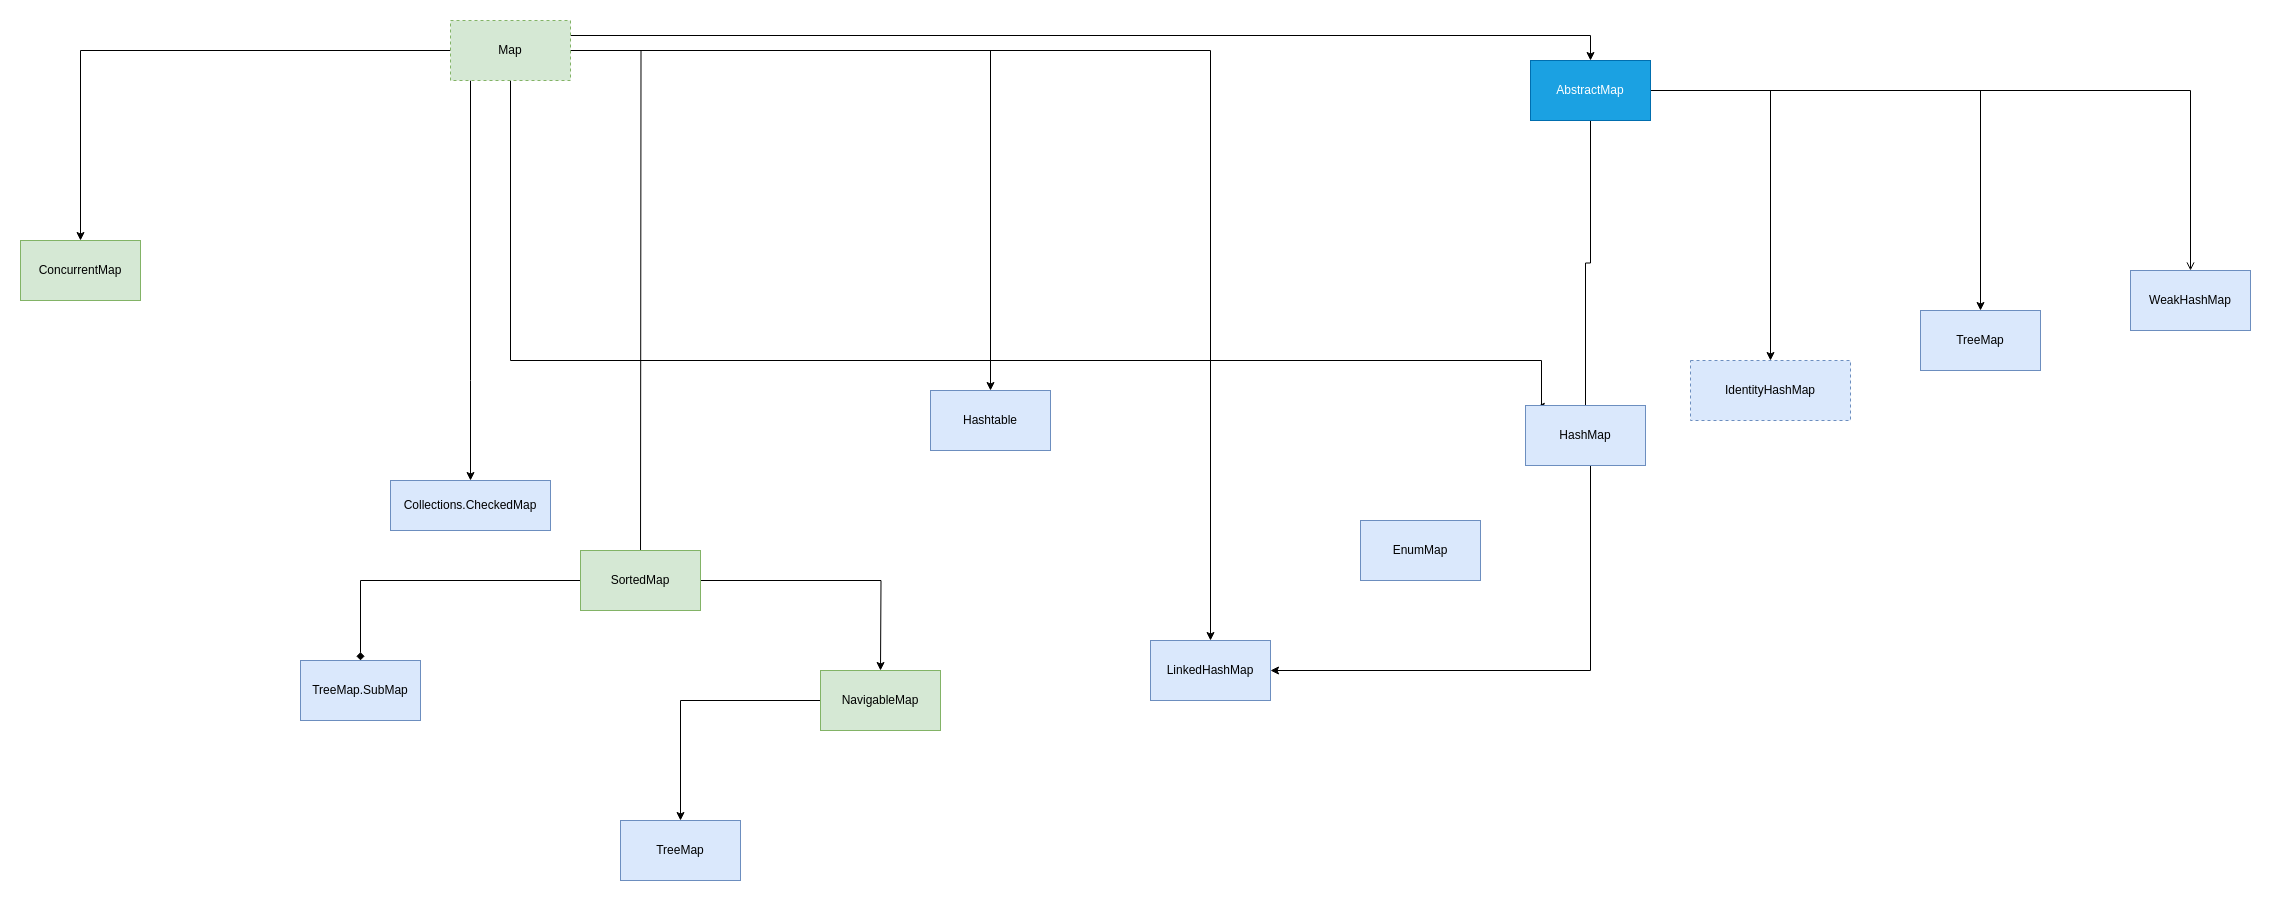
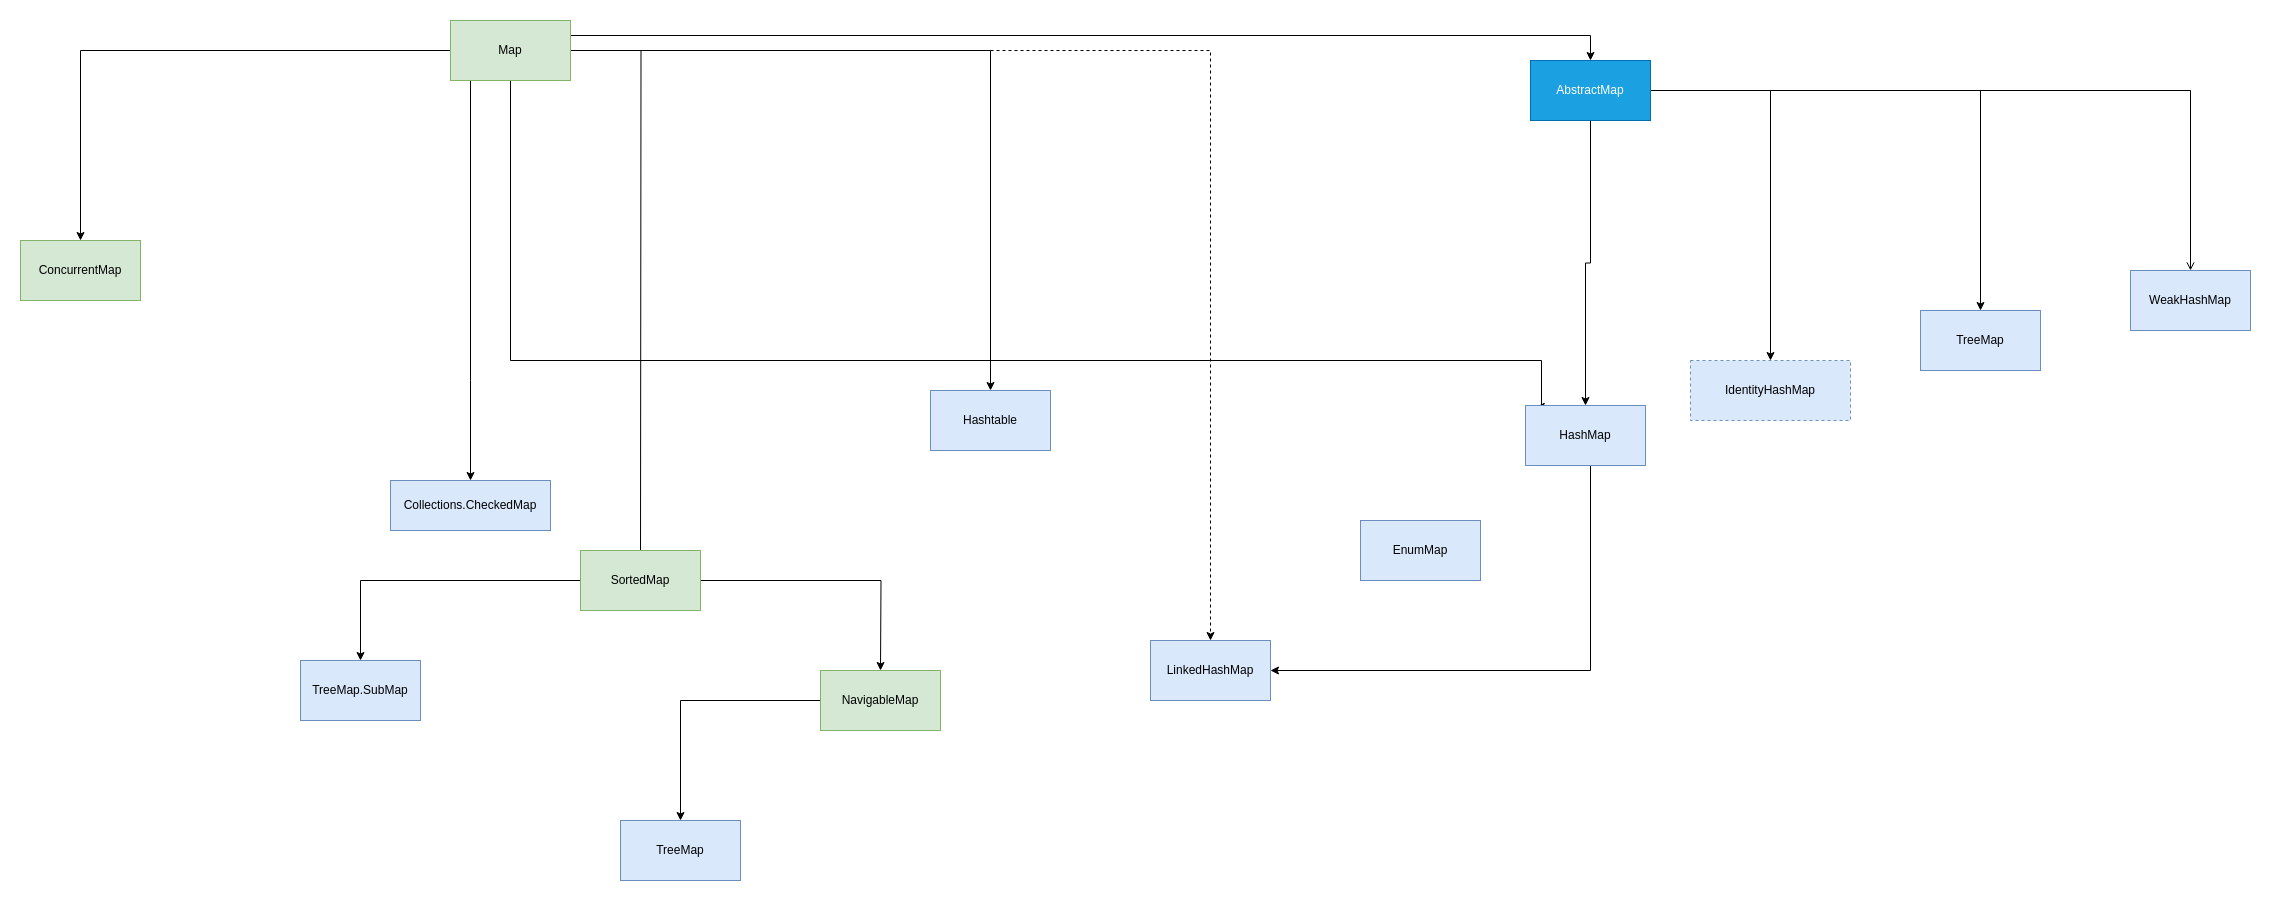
(511, 51) -> (511, 51)
(1211, 233) -> (1211, 233)
(1586, 399) -> (1586, 397)
(361, 652) -> (361, 652)
